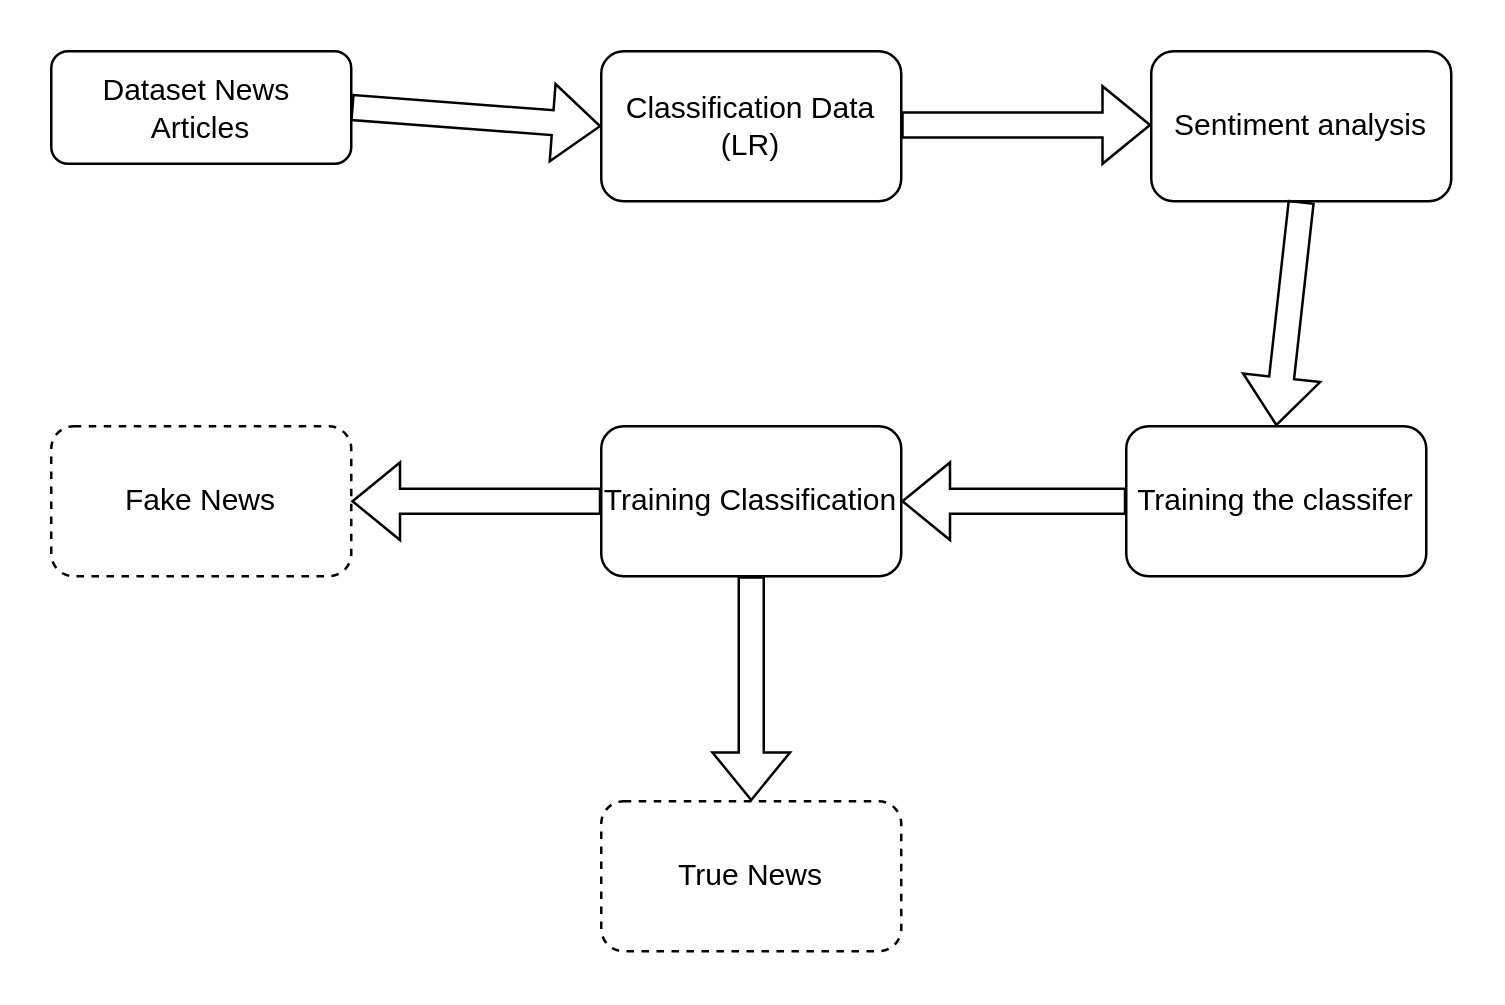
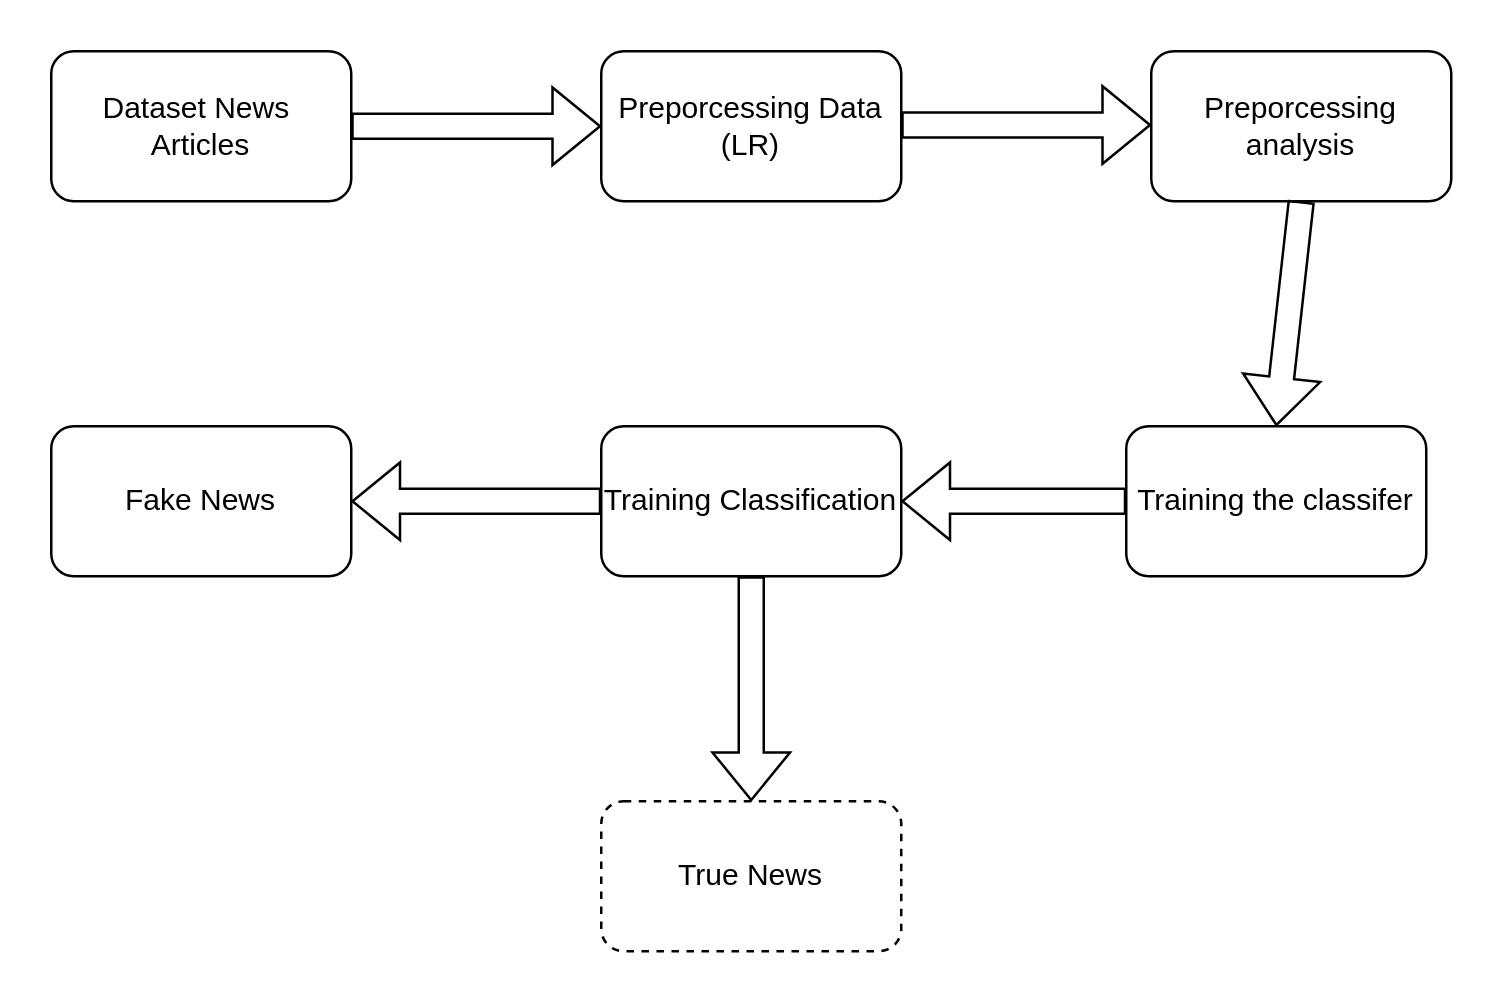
(201, 108) -> (201, 126)
(751, 126) -> (751, 126)
(1301, 126) -> (1301, 126)
(201, 501) -> (201, 501)
